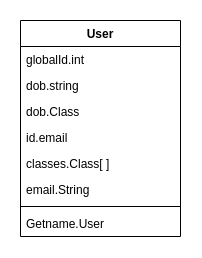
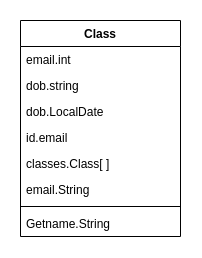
(101, 35) -> (101, 35)
(61, 61) -> (51, 61)
(54, 113) -> (67, 113)
(65, 225) -> (70, 225)
